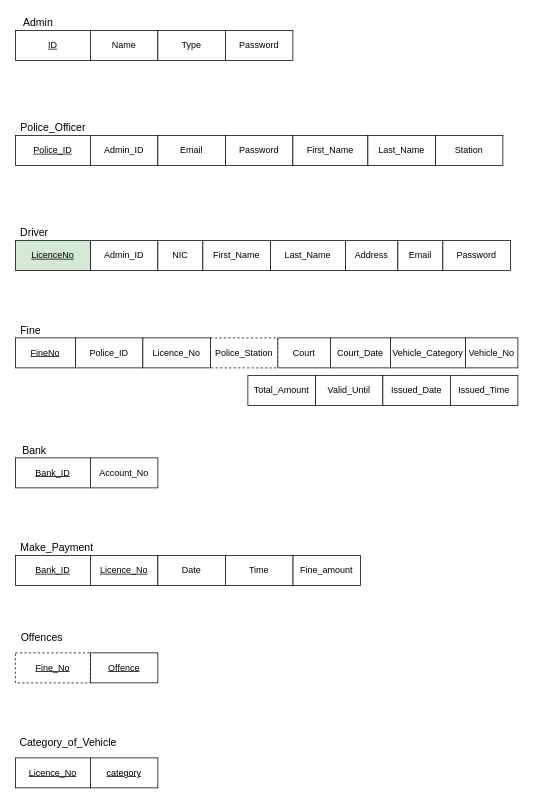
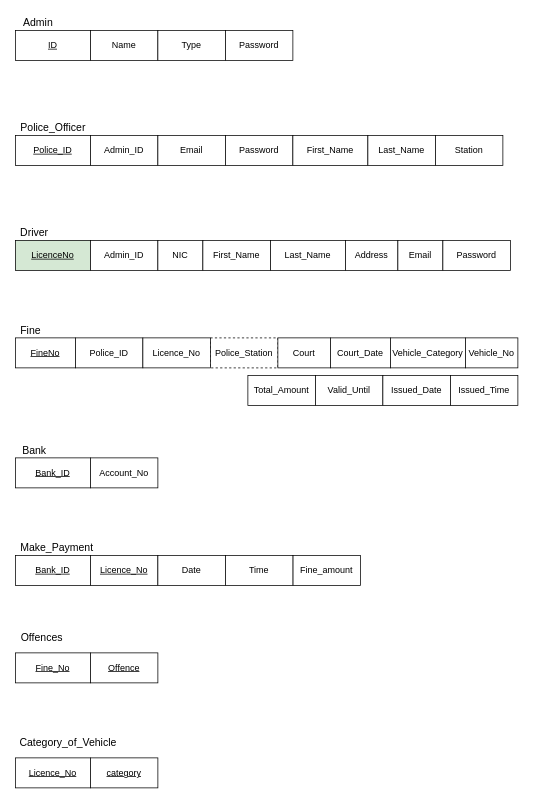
(53, 668) -> (53, 668)
